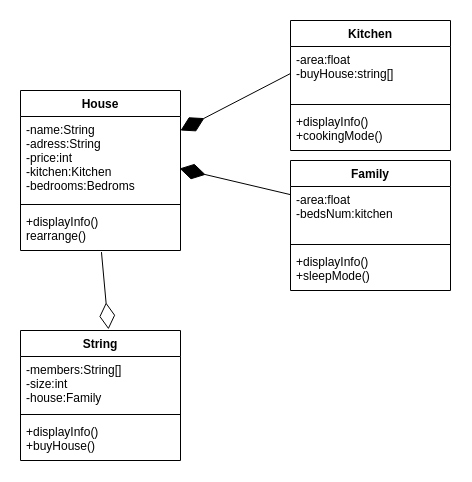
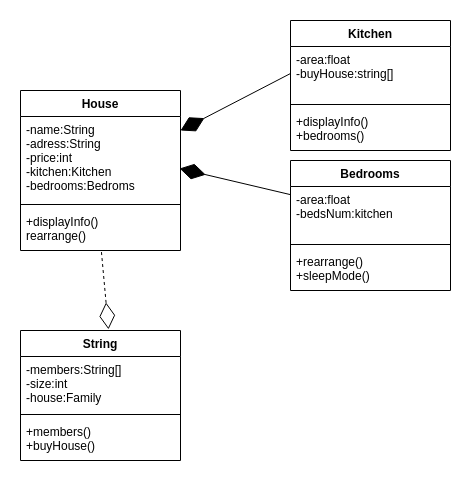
(340, 122) -> (340, 122)
(370, 174) -> (370, 174)
(340, 262) -> (336, 262)
(104, 277) -> (104, 277)
(70, 432) -> (60, 432)
